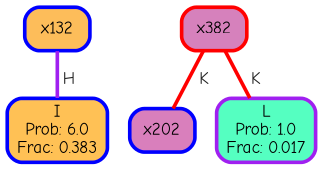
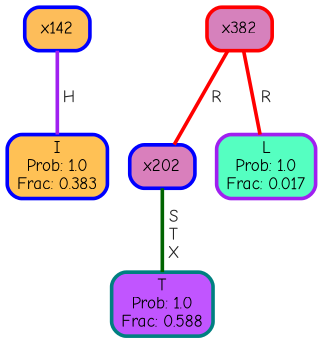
(57, 29) -> (57, 29)
(202, 80) -> (214, 98)
(253, 80) -> (263, 98)
(57, 130) -> (57, 167)
none -> (162, 304)
